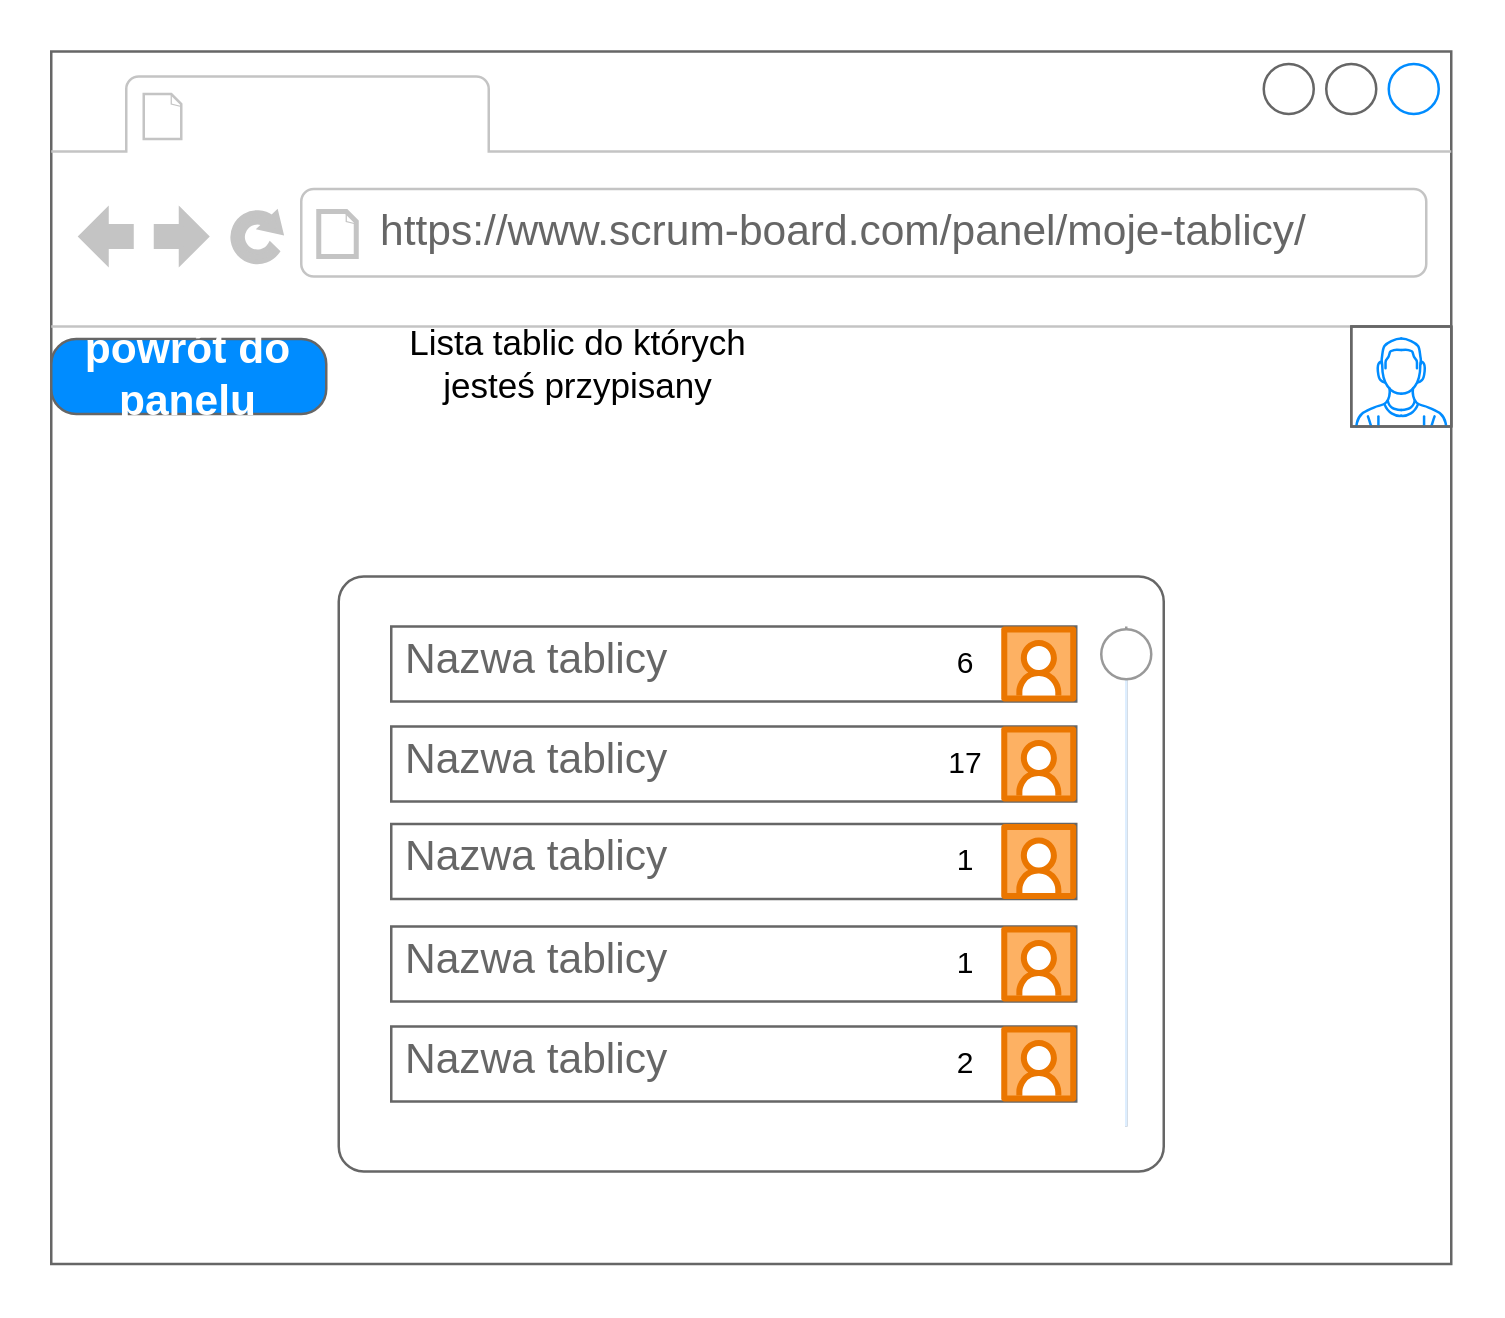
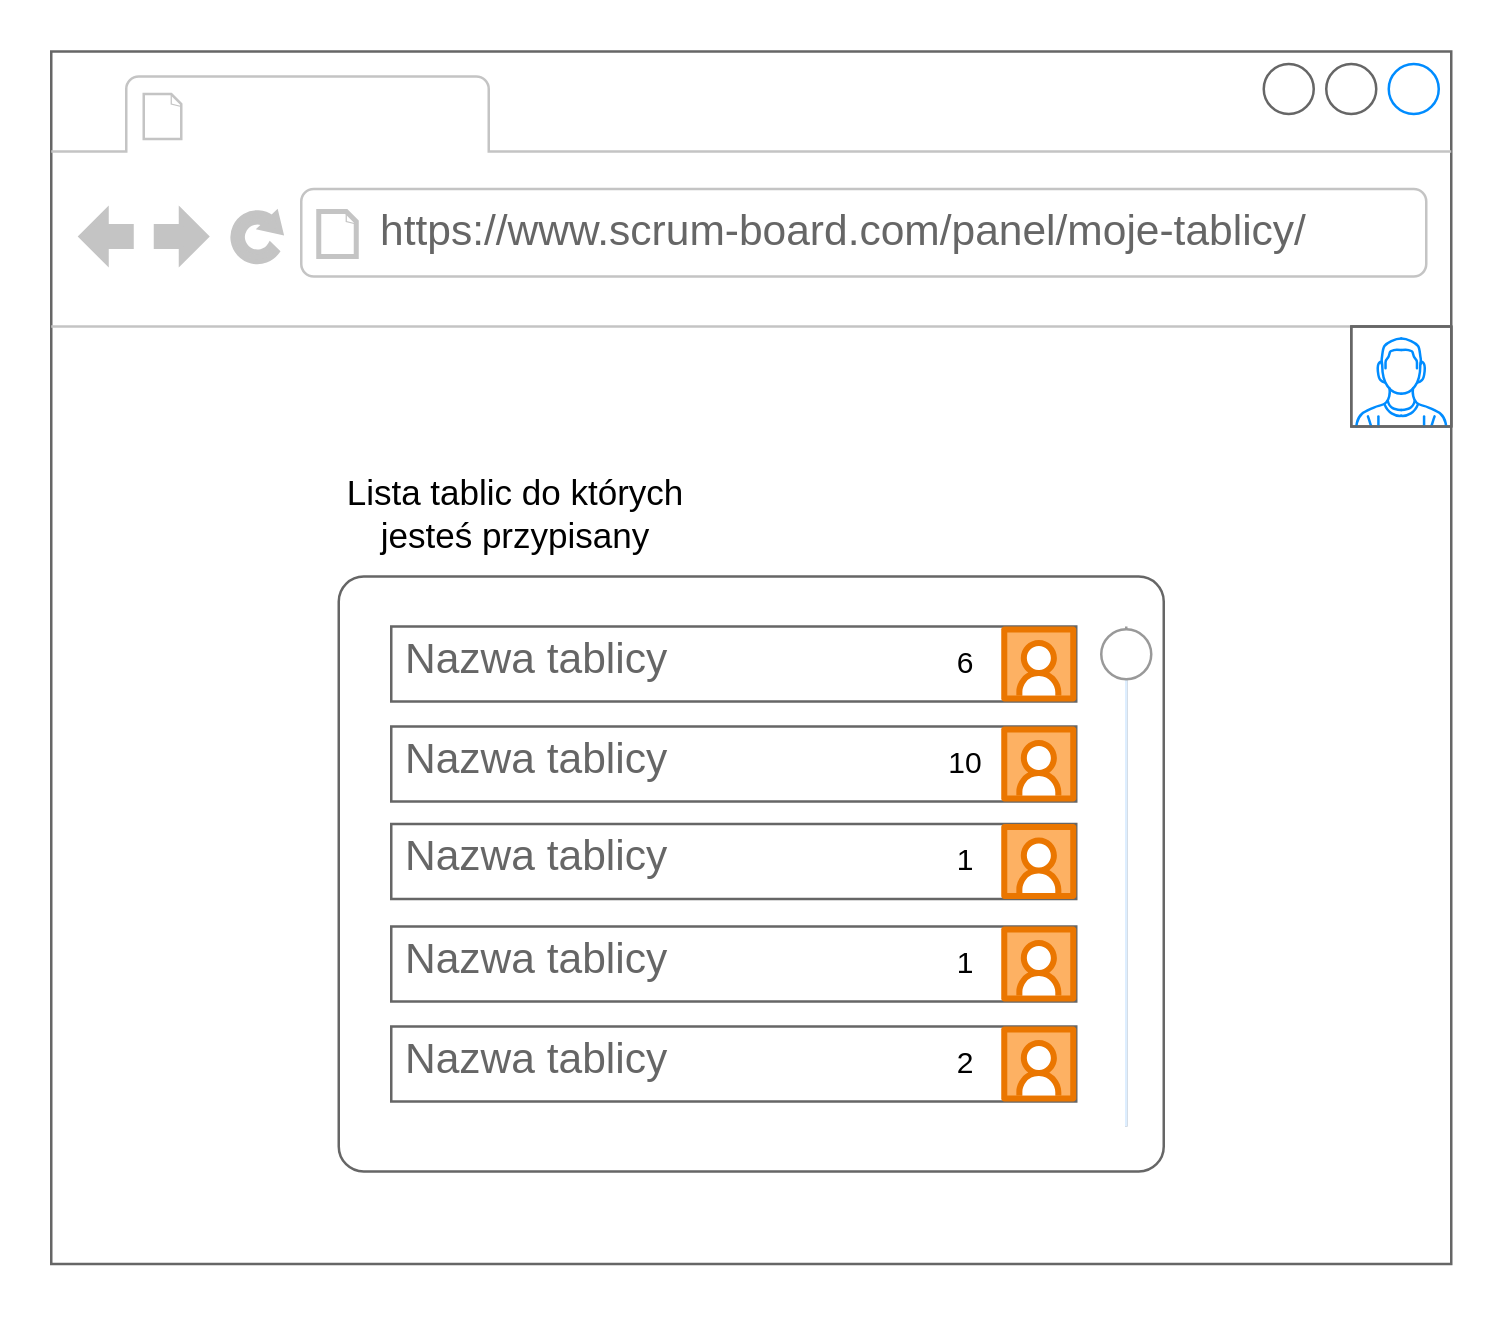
(579, 364) -> (516, 514)
(189, 376) -> none
(966, 764) -> (966, 764)
